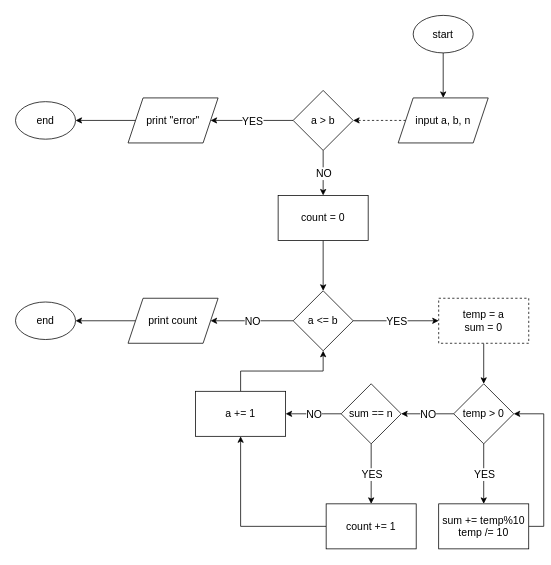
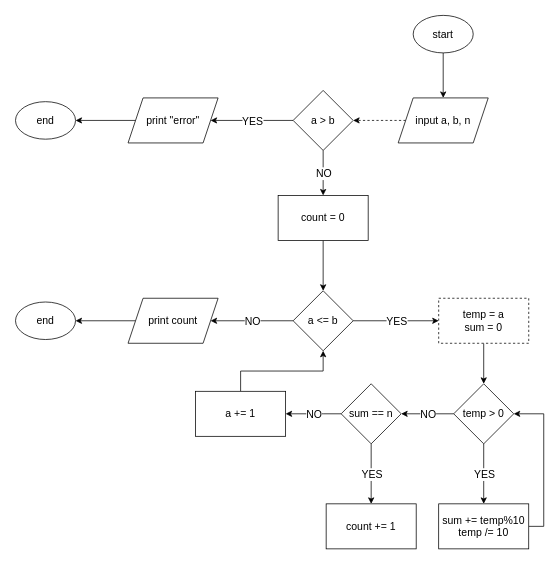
(240, 526) -> none
